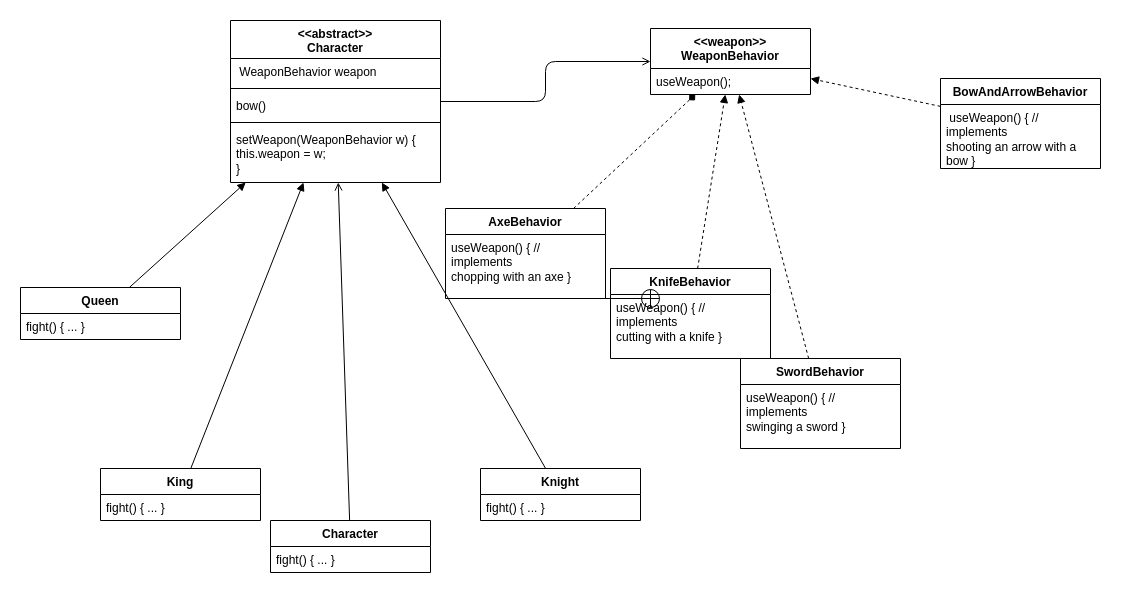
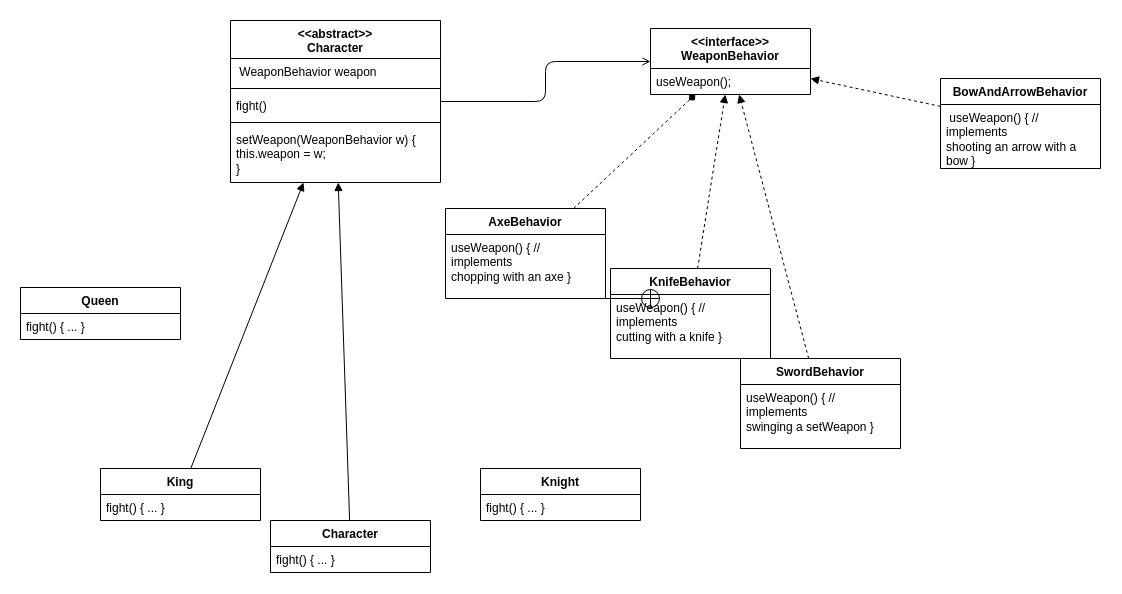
(731, 50) -> (731, 50)
(253, 107) -> (258, 107)
(338, 189) -> (339, 192)
(185, 238) -> none
(466, 329) -> none
(822, 413) -> (822, 413)
